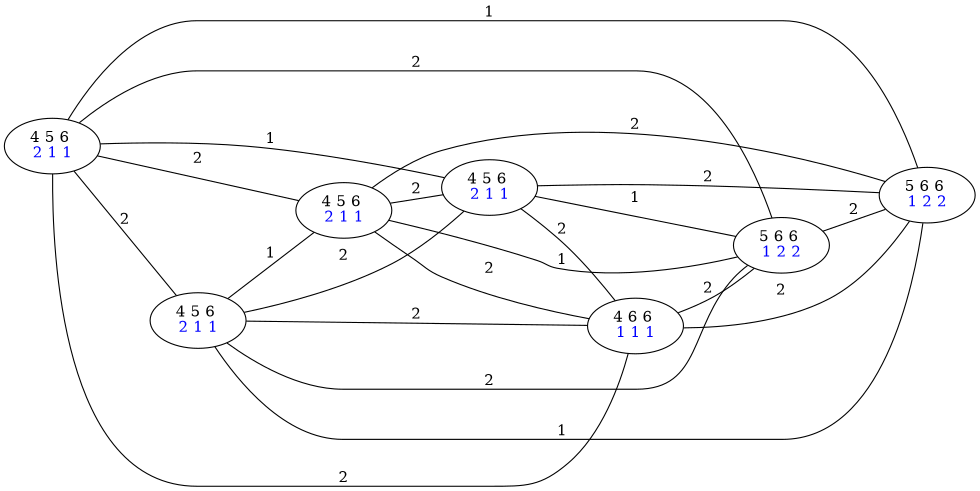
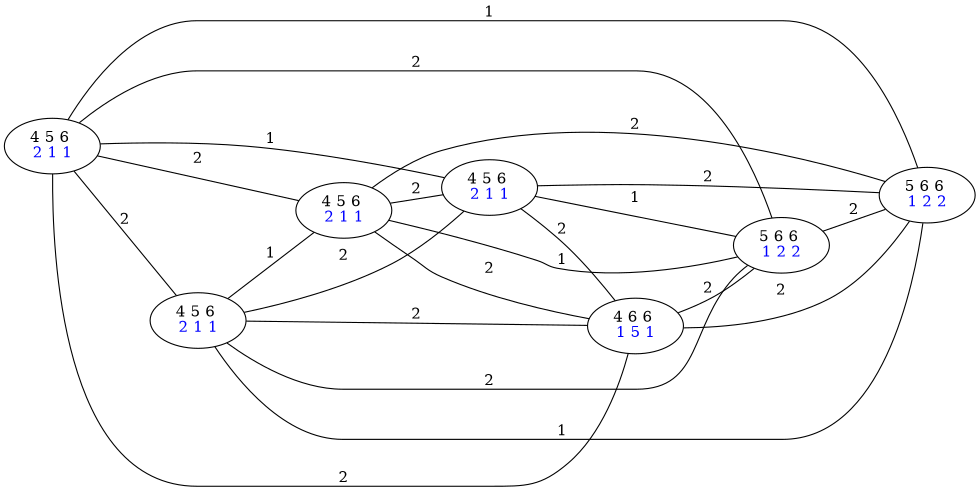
(638, 333) -> (638, 333)
